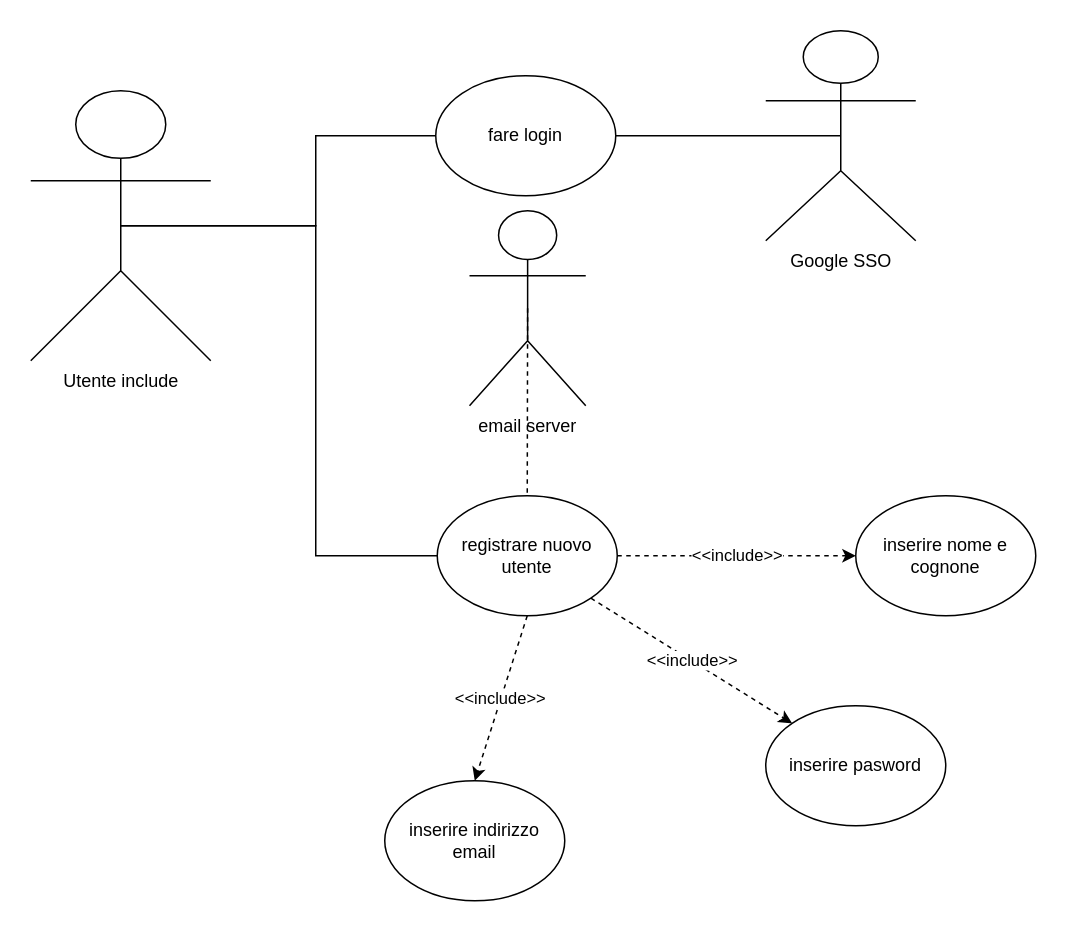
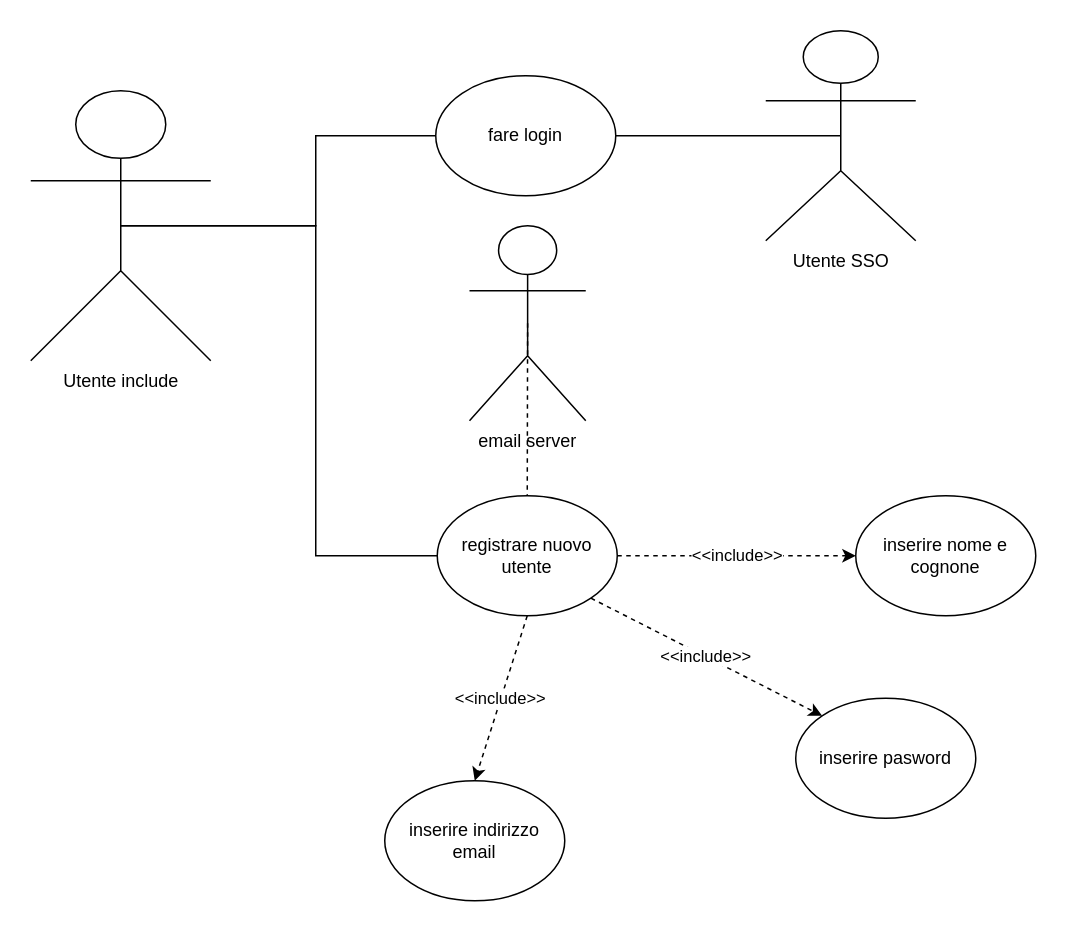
(842, 262) -> (842, 262)
(528, 308) -> (528, 323)
(856, 766) -> (886, 758)
